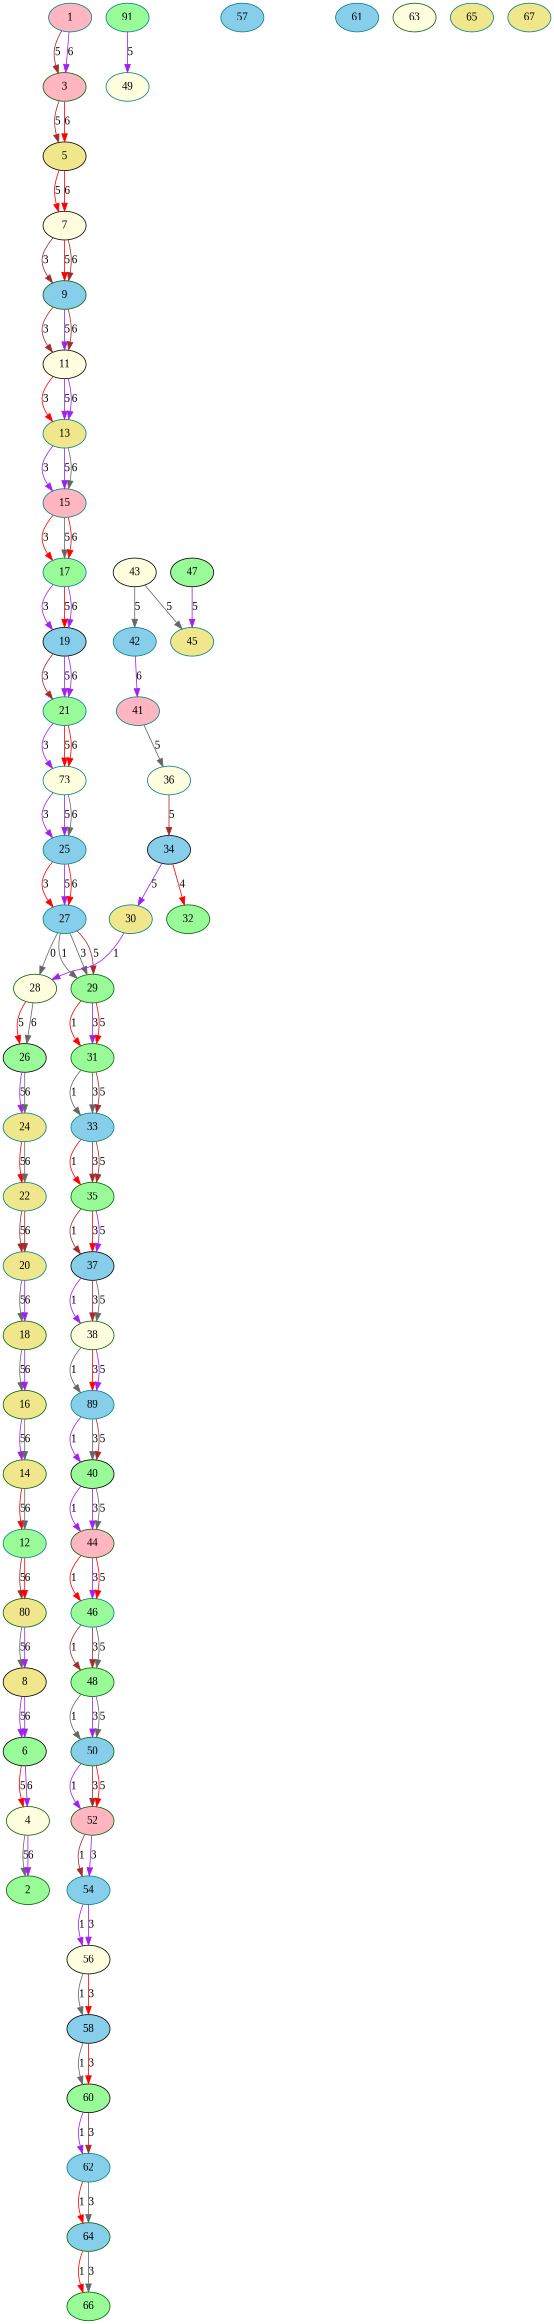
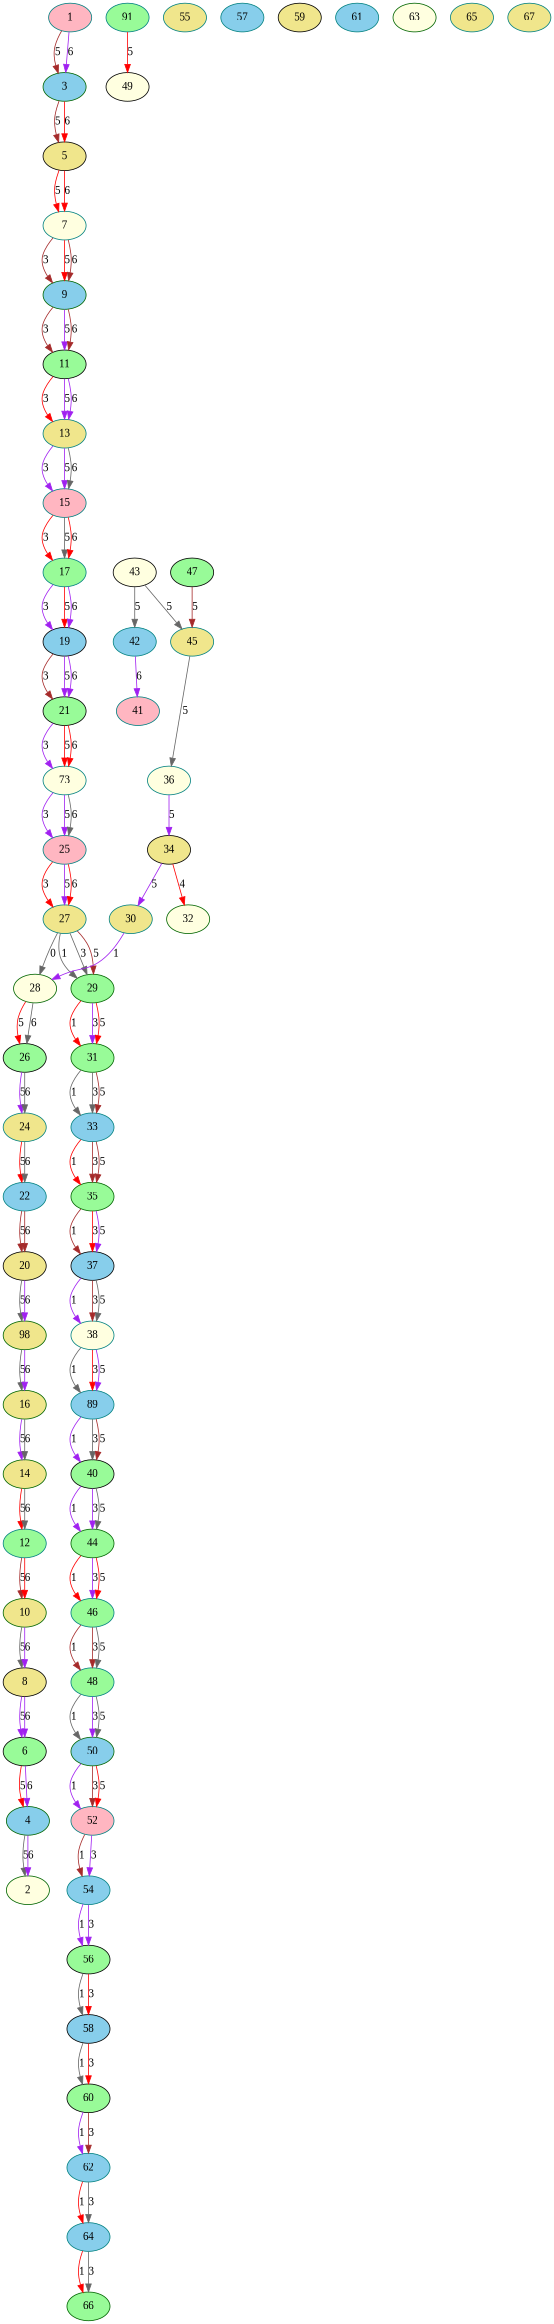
none -> (185, 18)
none -> (300, 18)
(128, 48) -> (128, 48)
(65, 87) -> (65, 87)
(128, 87) -> (128, 87)
(65, 226) -> (65, 226)
(65, 364) -> (65, 364)
(192, 603) -> (192, 603)
(65, 711) -> (65, 711)
(152, 742) -> (181, 707)
(169, 811) -> (169, 811)
(65, 850) -> (65, 850)
(169, 850) -> (169, 850)
(65, 919) -> (65, 919)
(188, 919) -> (188, 919)
(25, 1197) -> (25, 1197)
(25, 1266) -> (25, 1266)
(25, 1335) -> (25, 1335)
(92, 1335) -> (92, 1335)
(92, 1543) -> (92, 1543)
(25, 1613) -> (25, 1613)
(92, 1682) -> (92, 1682)
(28, 1821) -> (28, 1821)
(92, 1821) -> (92, 1821)
(28, 1890) -> (28, 1890)
(88, 1960) -> (88, 1960)
(88, 2237) -> (88, 2237)
